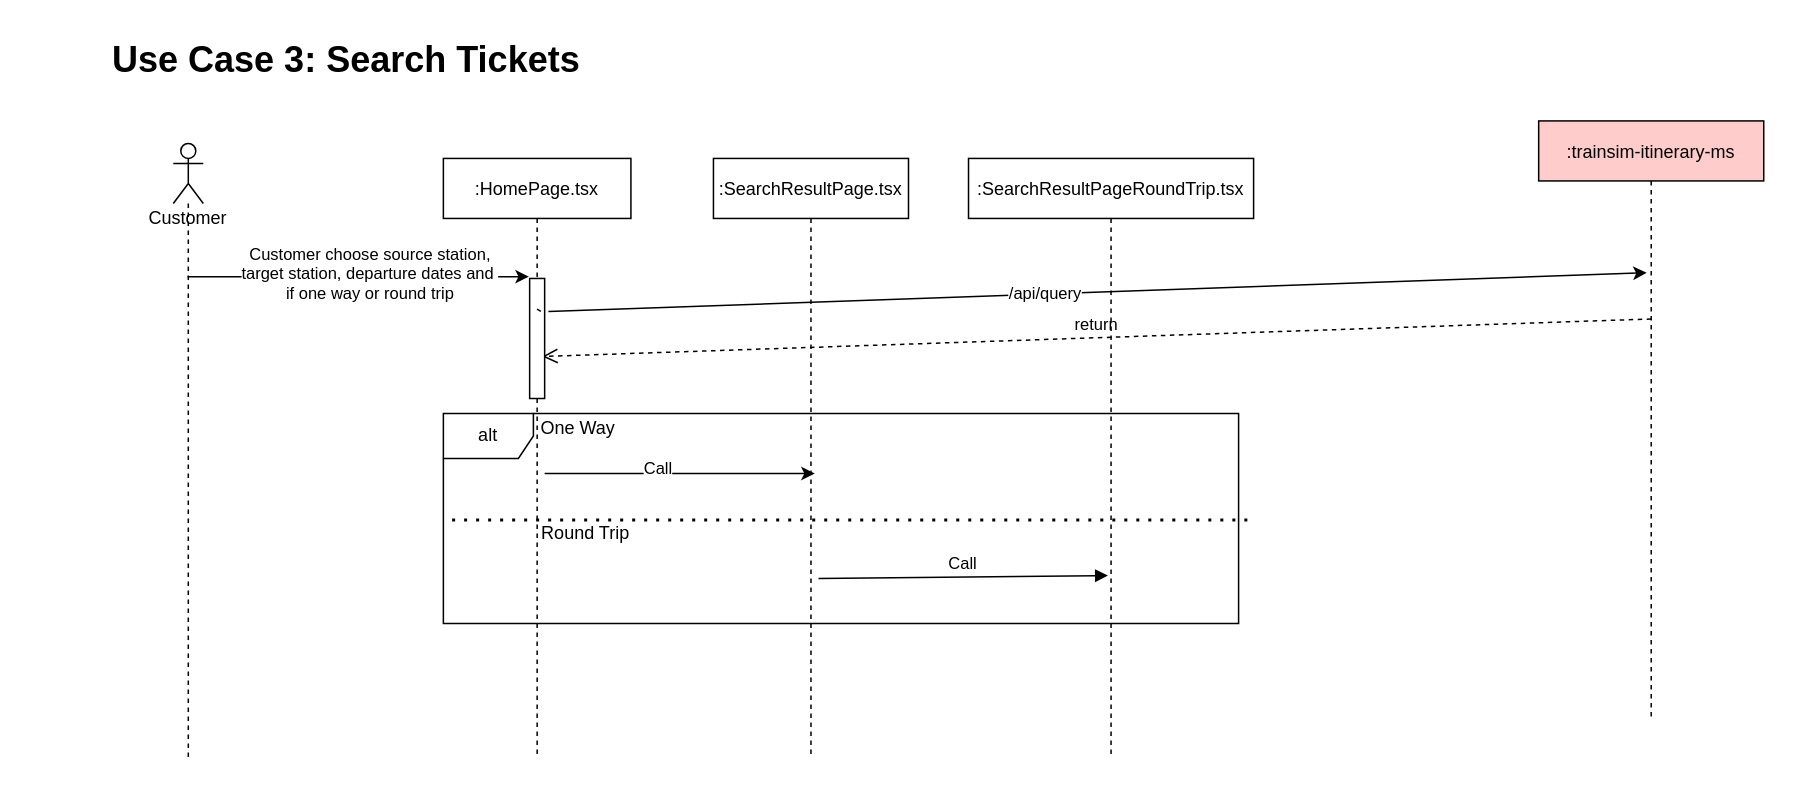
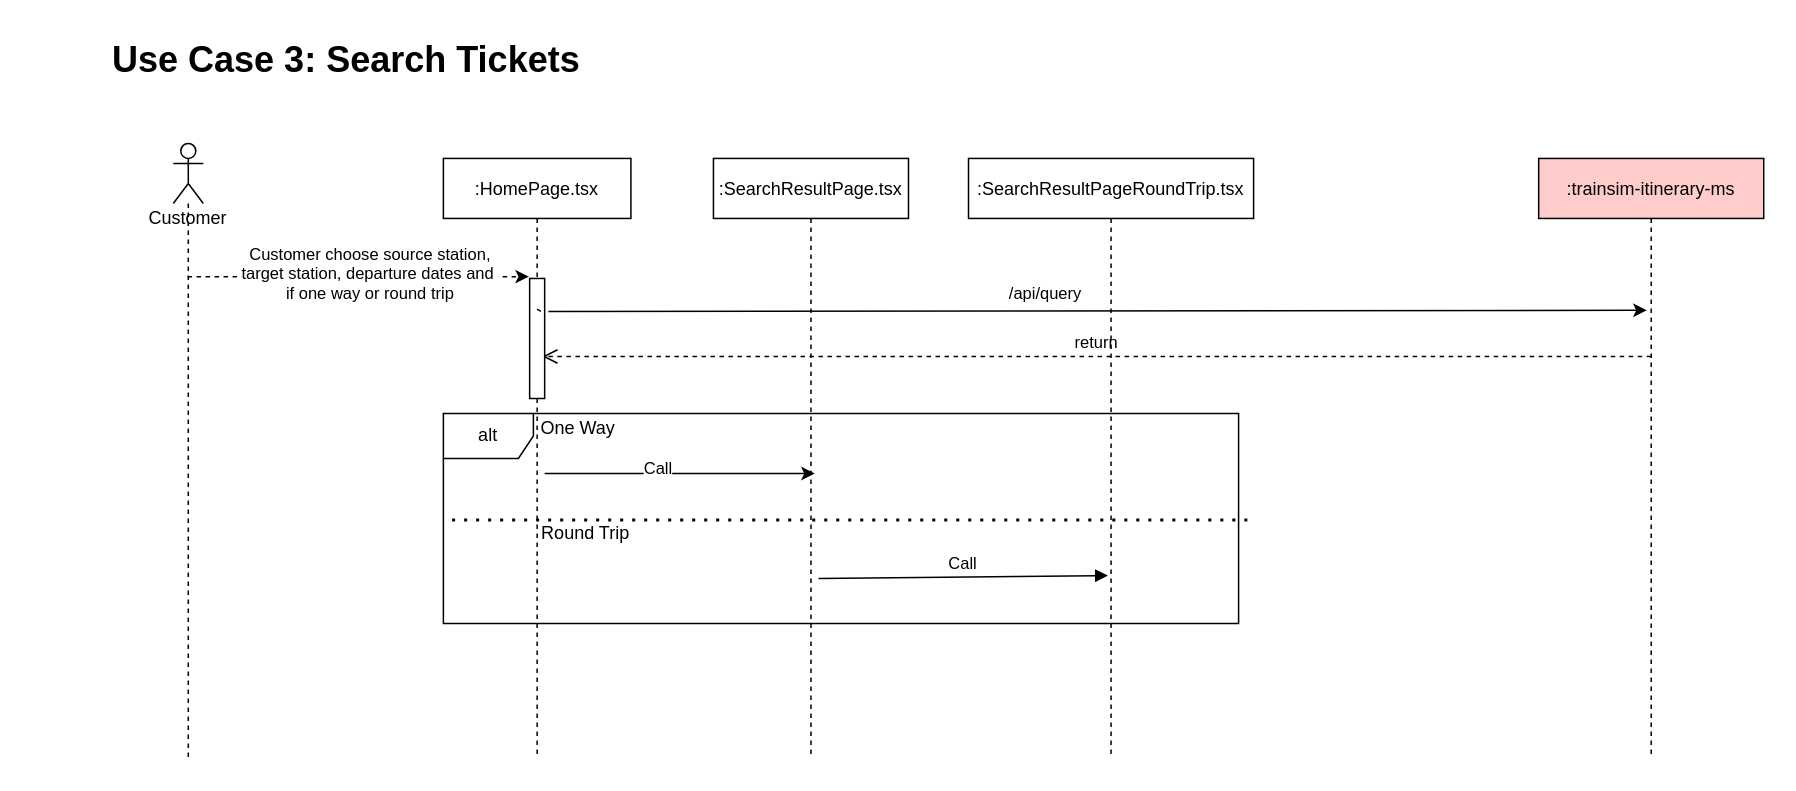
(216, 276) -> (216, 276)
(1651, 421) -> (1651, 458)
